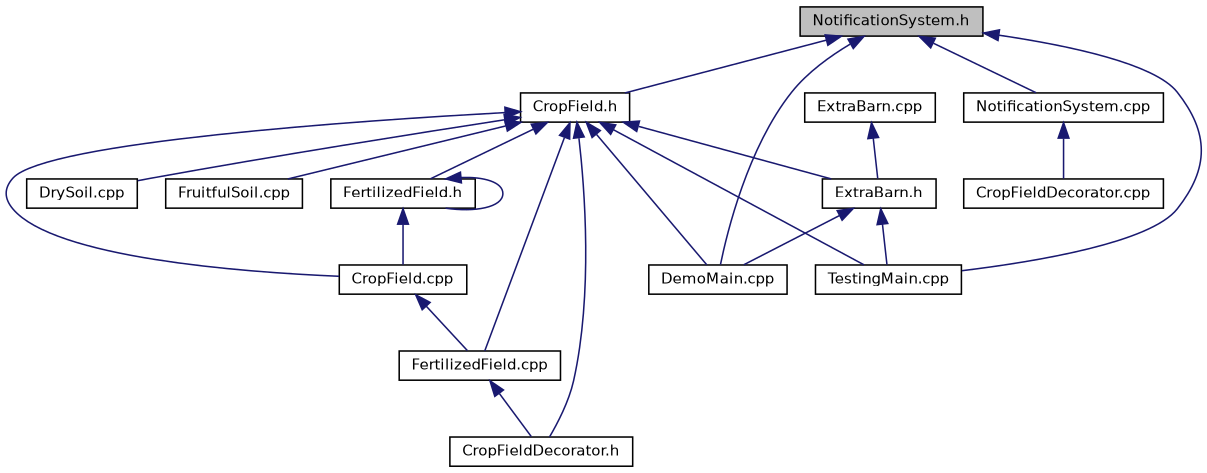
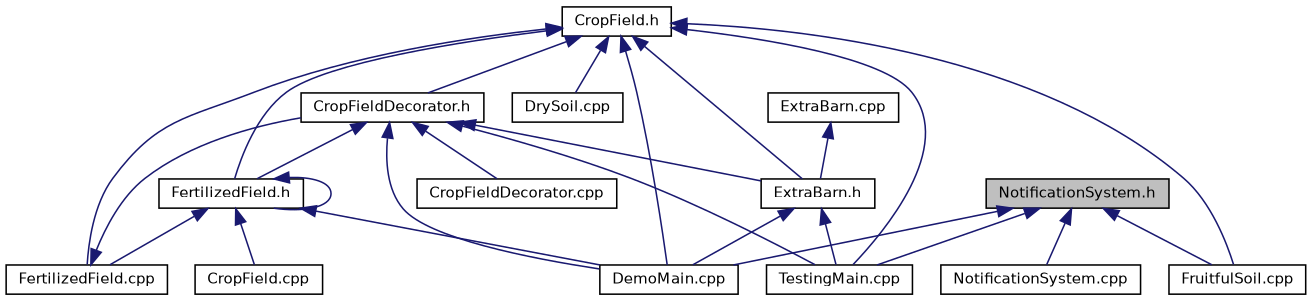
(726, 67) -> (1164, 240)
none -> (618, 153)
none -> (305, 154)
(72, 157) -> none
(1064, 159) -> (461, 155)
none -> (643, 183)
none -> (417, 220)
none -> (415, 230)
(447, 328) -> (152, 241)
